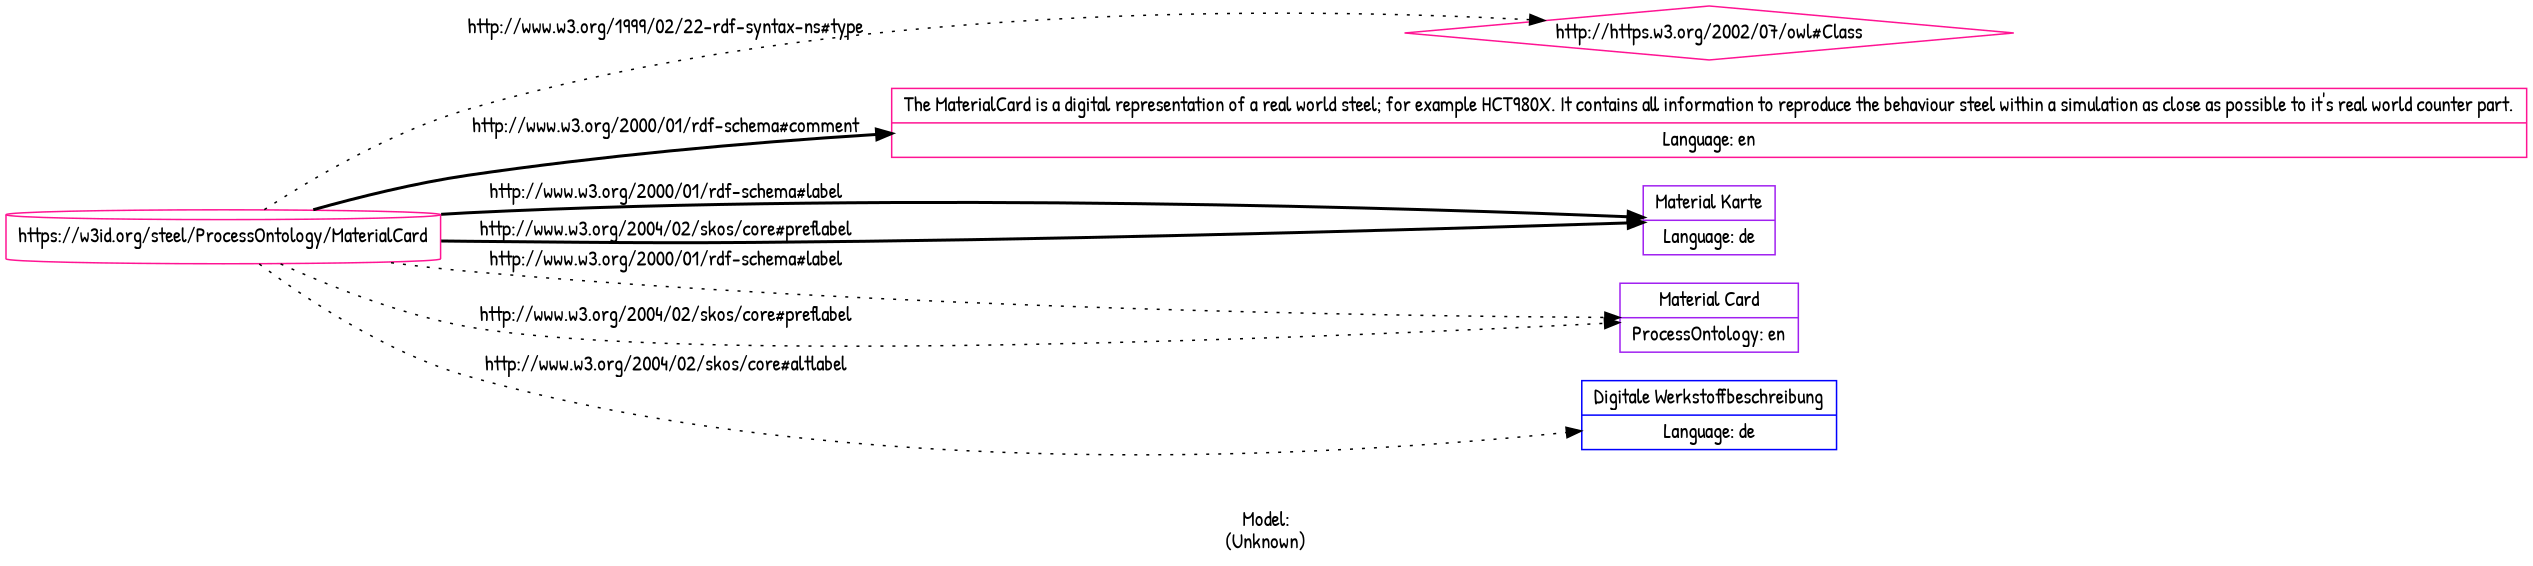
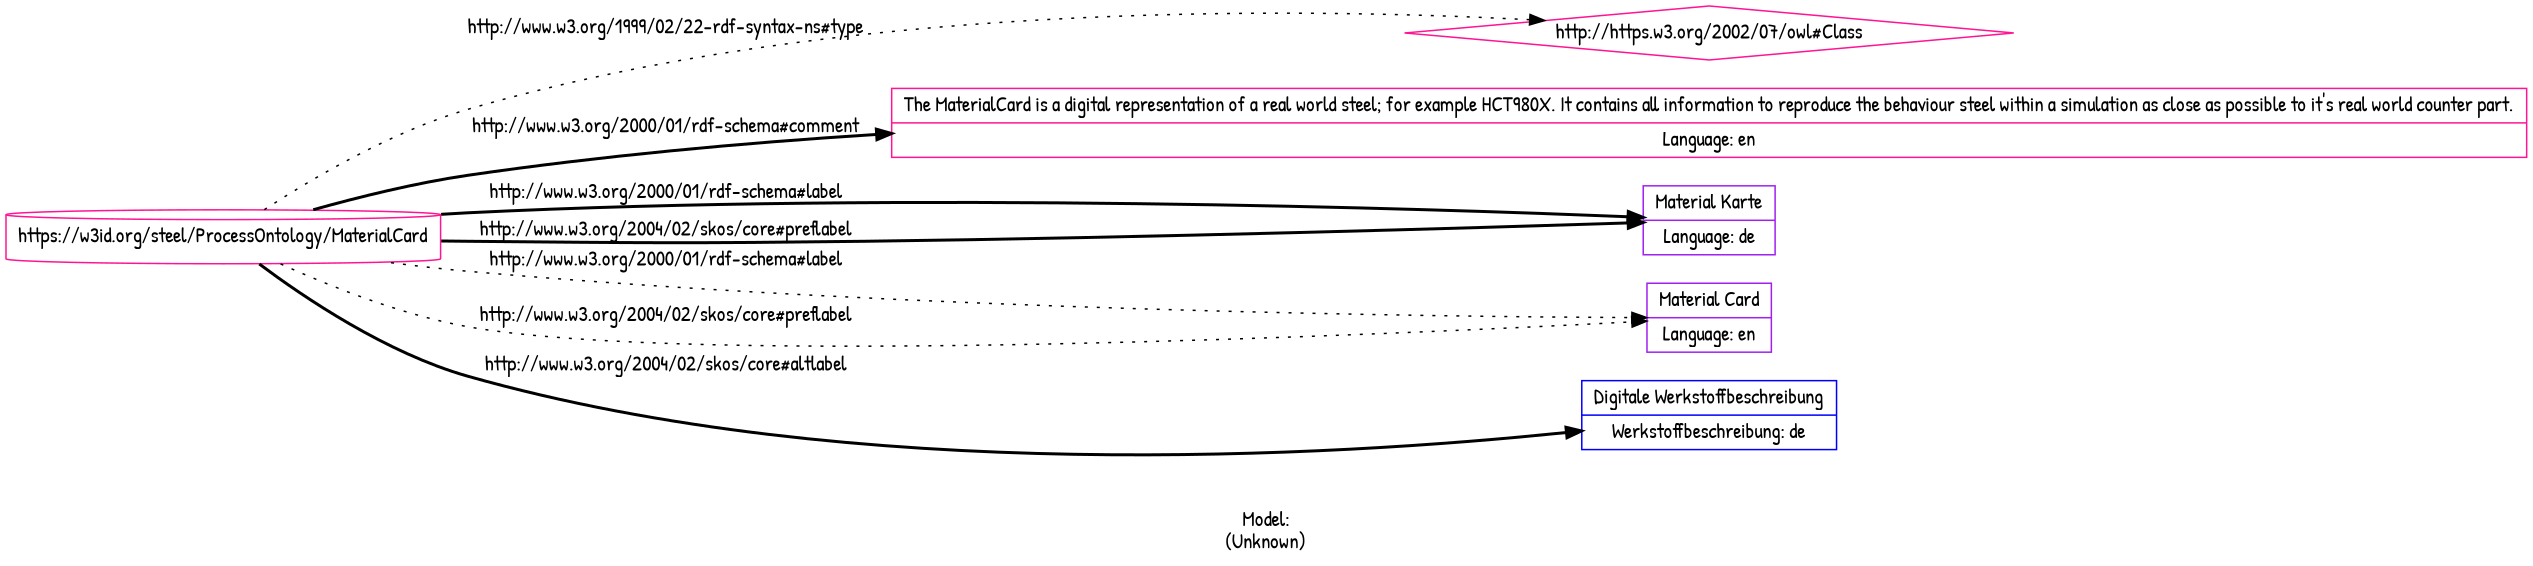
(1709, 334) -> (1709, 334)
(1709, 432) -> (1709, 432)
(895, 446) -> (895, 446)
